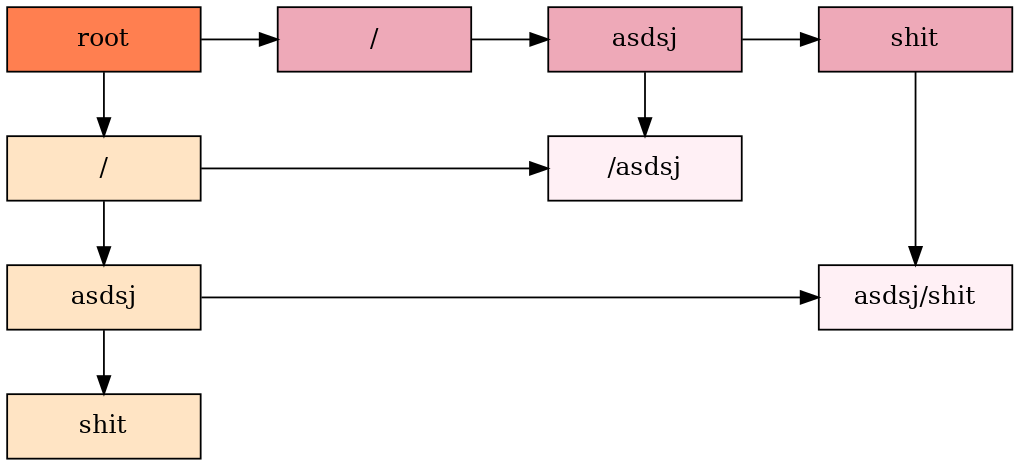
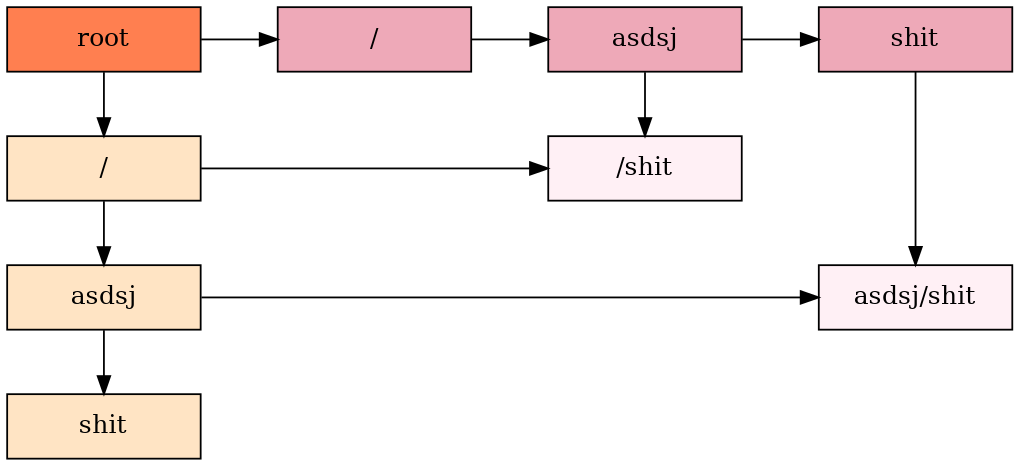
(645, 168) -> (645, 168)
